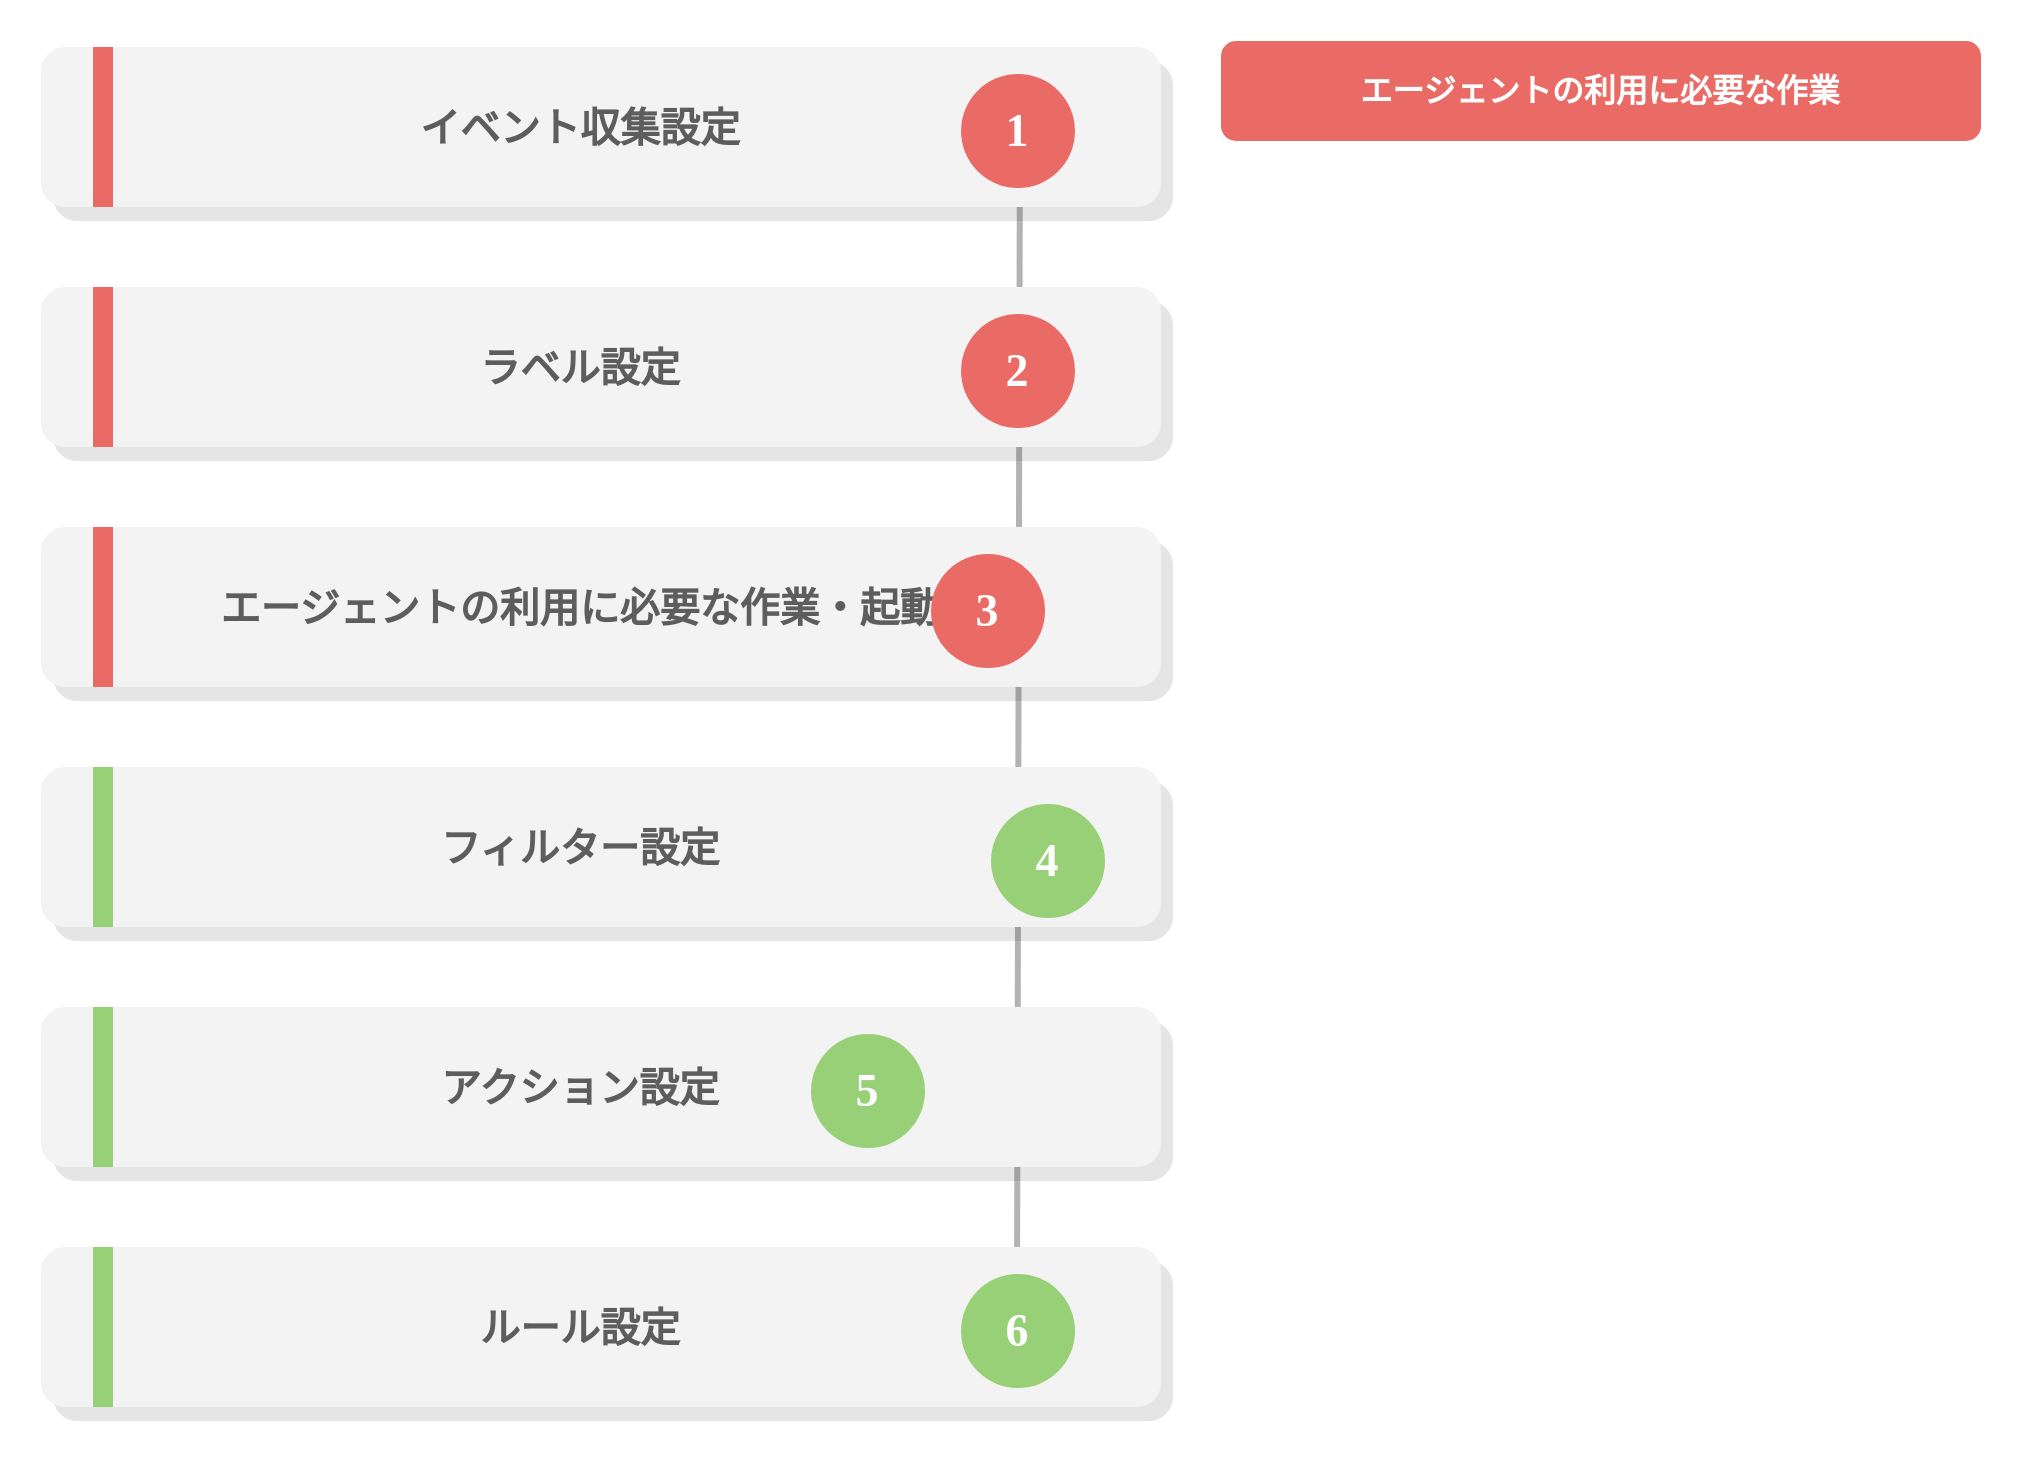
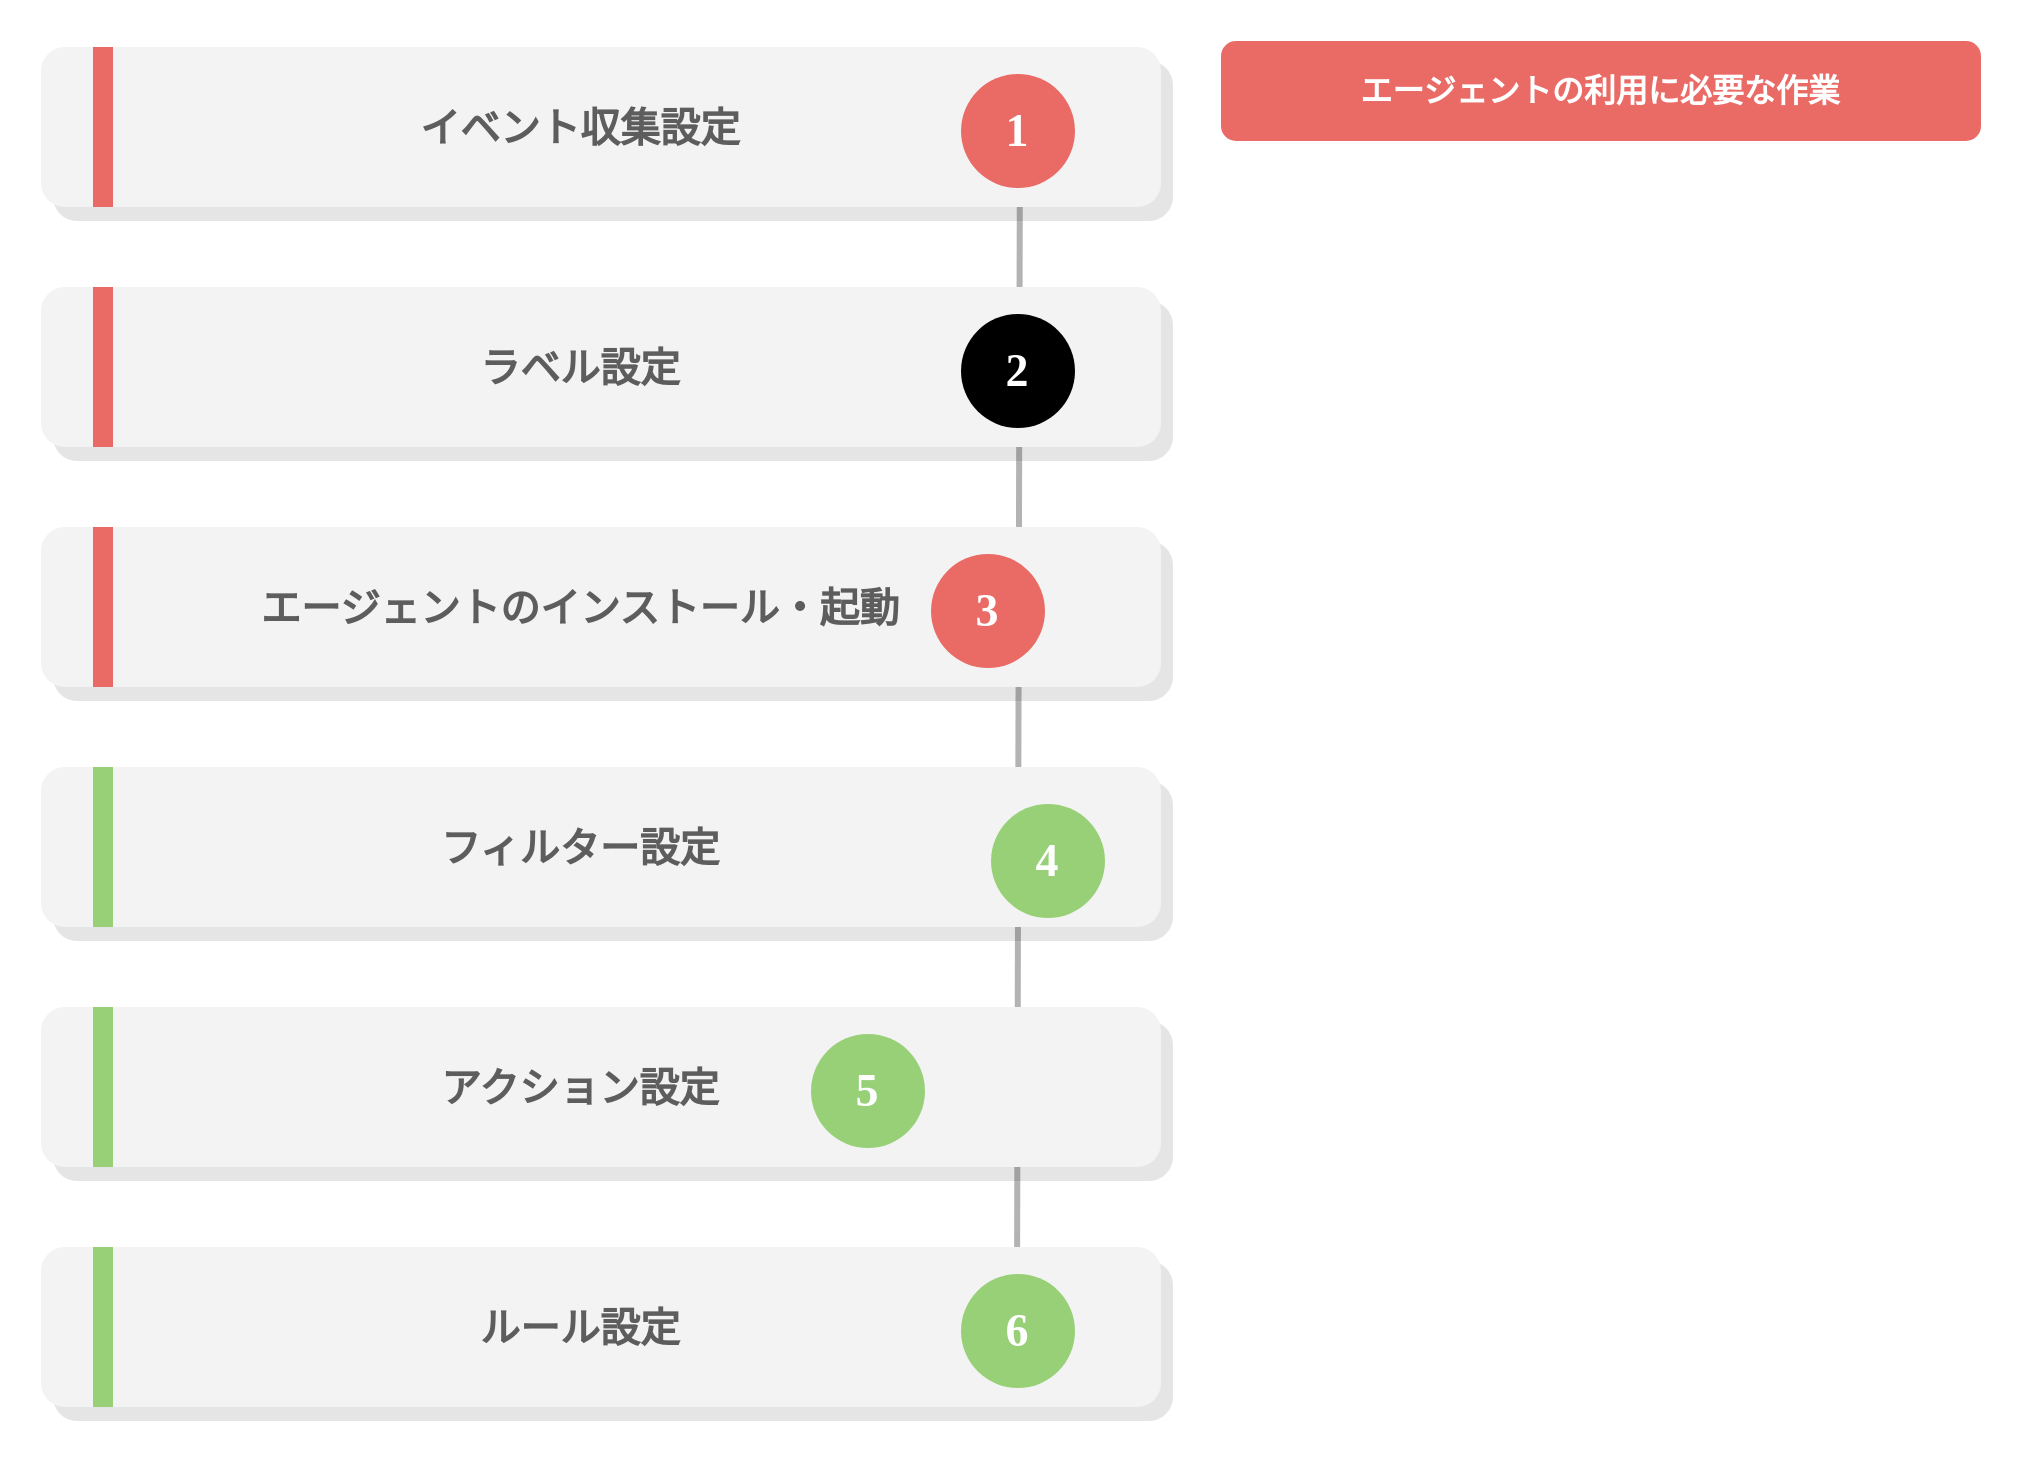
(1018, 371) -> (1018, 371)
(581, 607) -> (581, 607)
